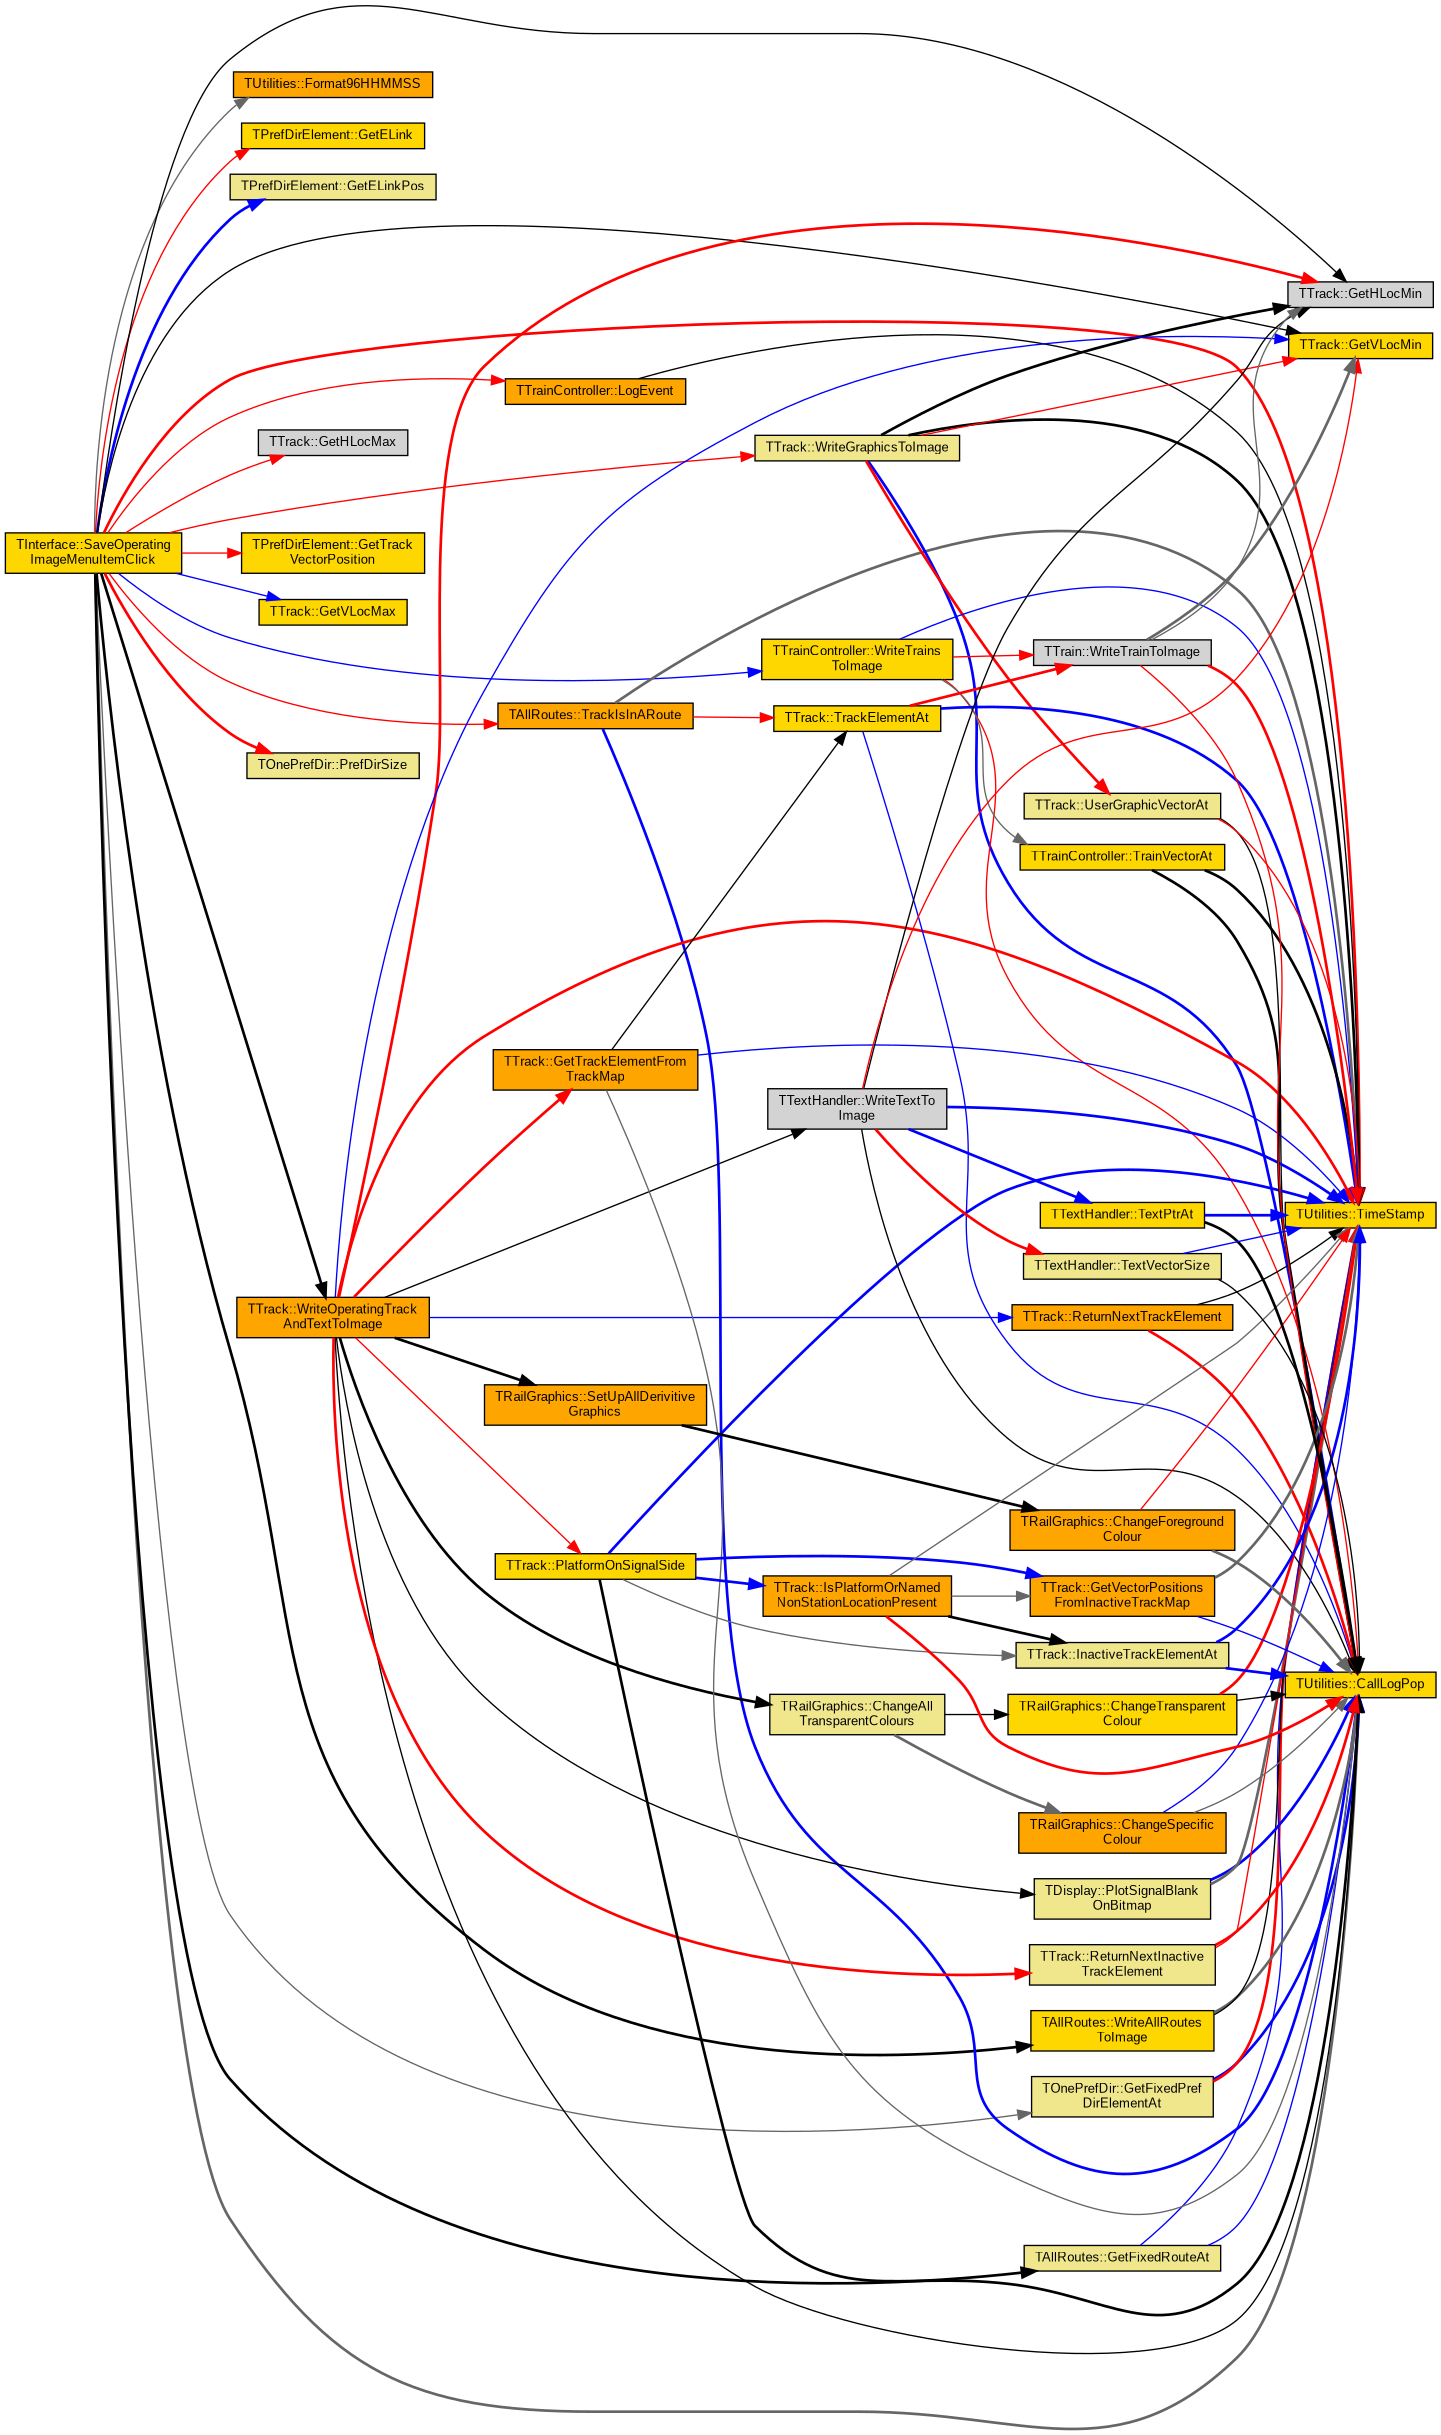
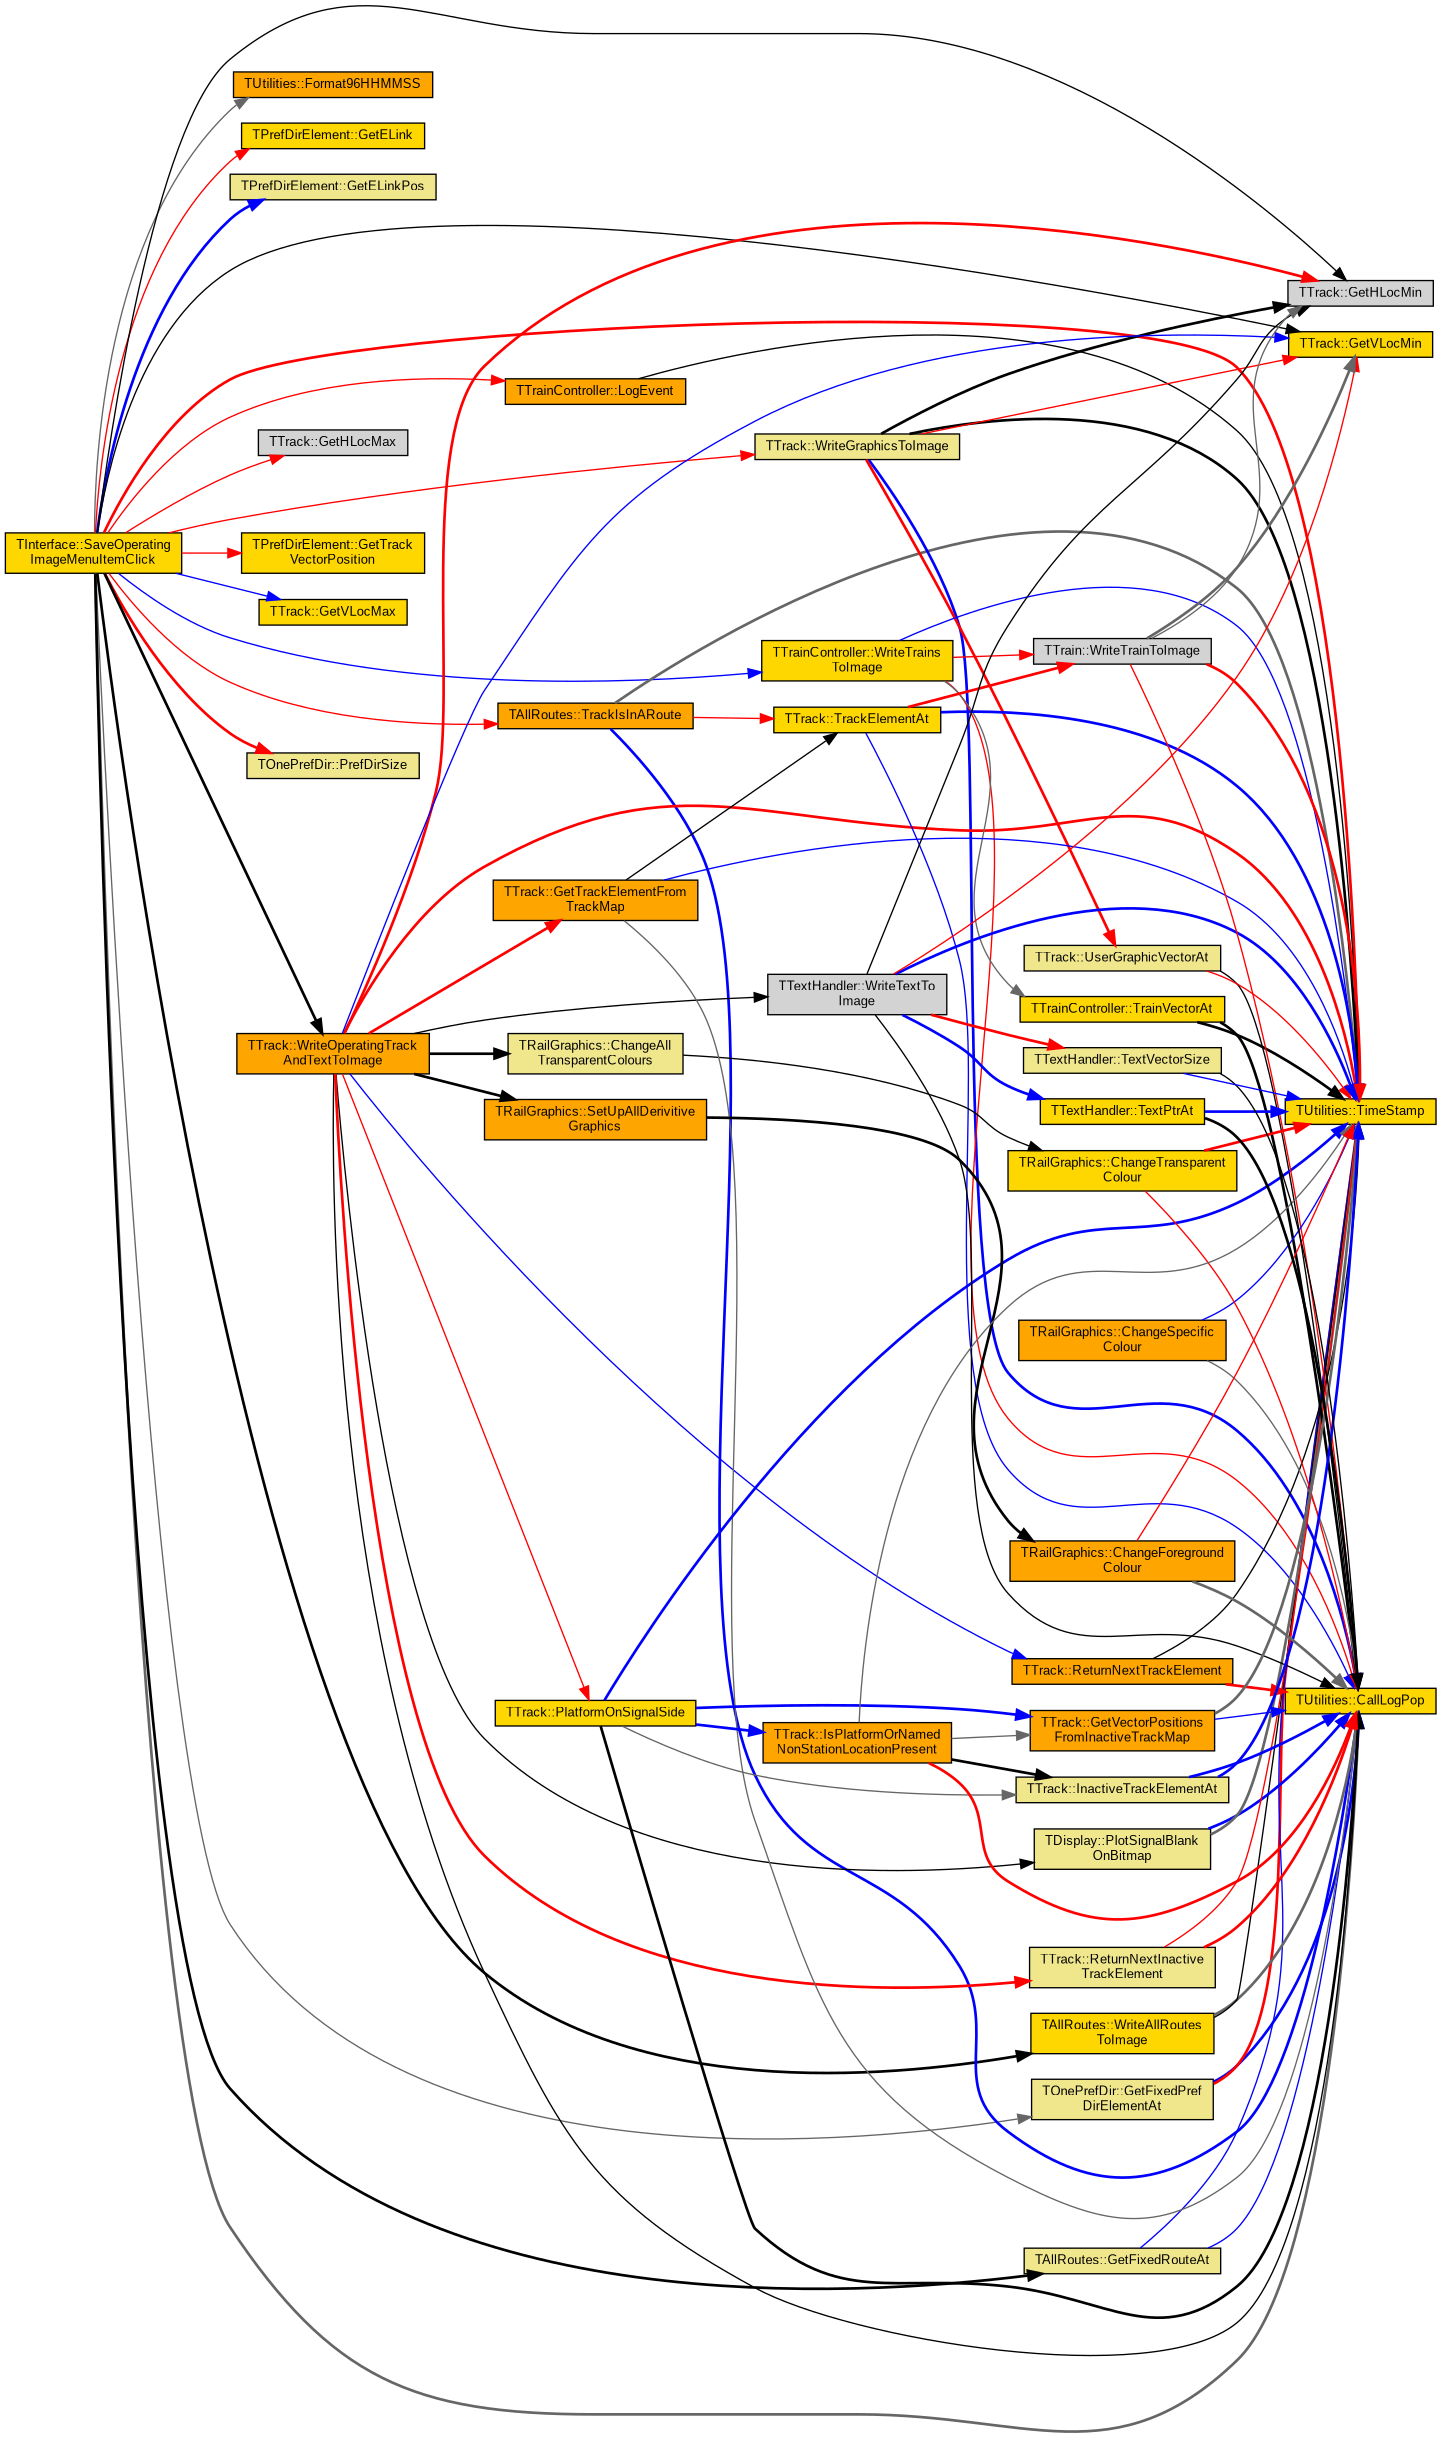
(1253, 1698) -> (1285, 1416)
(969, 1774) -> none
